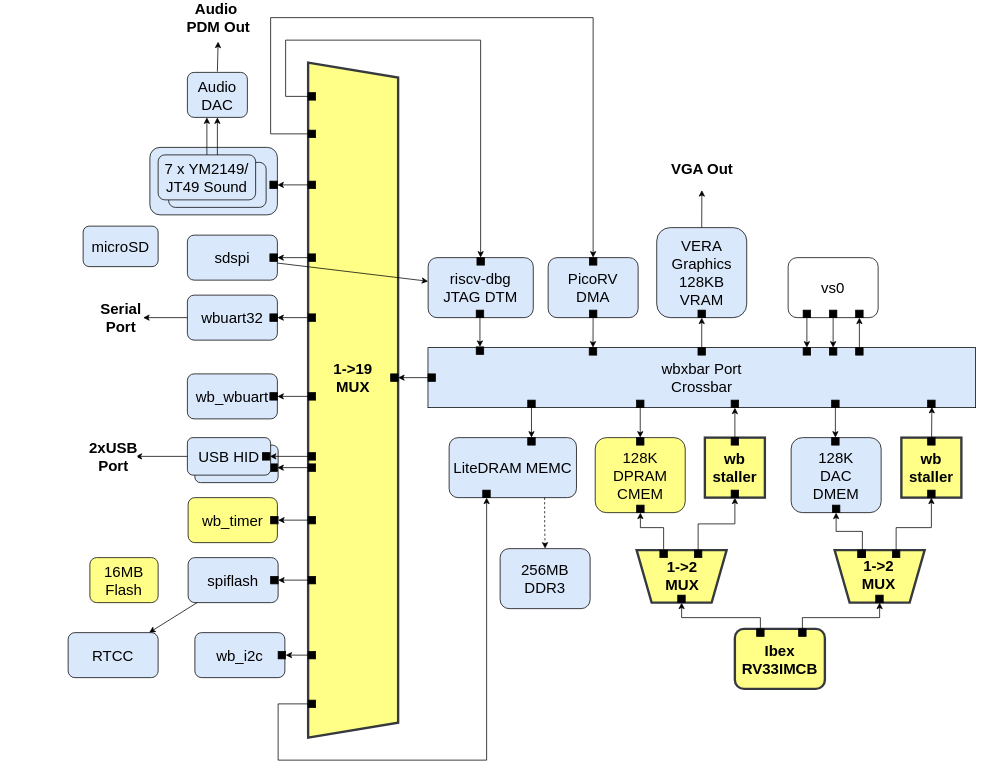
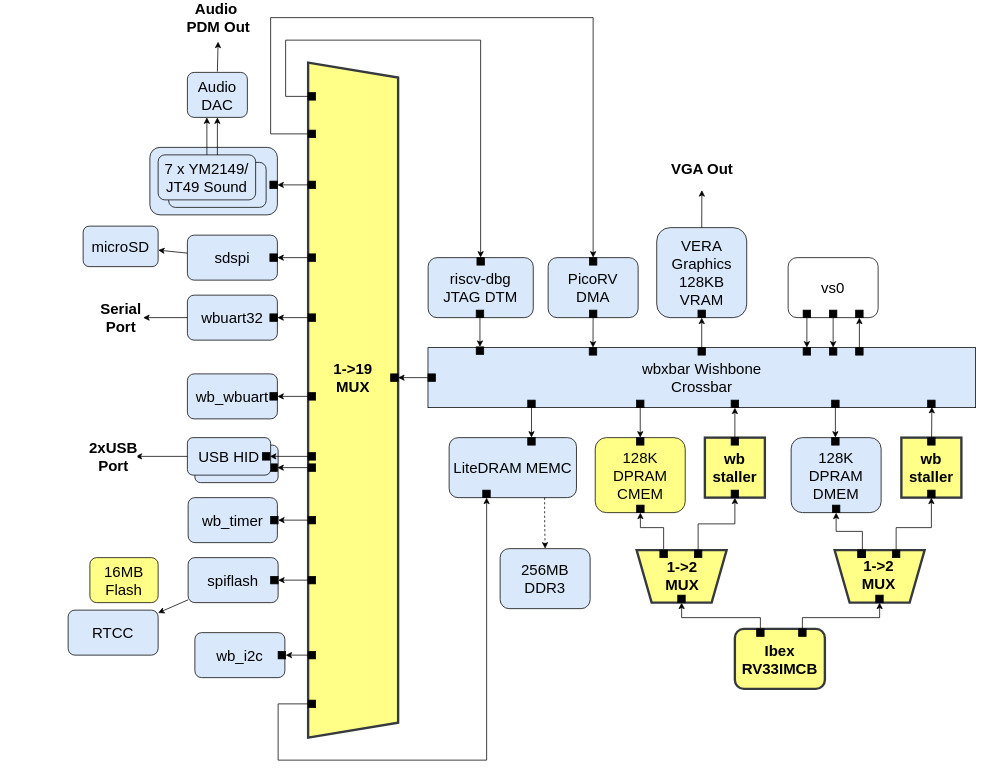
(350, 272) -> (175, 252)
(702, 378) -> (702, 378)
(836, 475) -> (836, 475)
(233, 520) -> (233, 520)
(113, 655) -> (113, 633)
